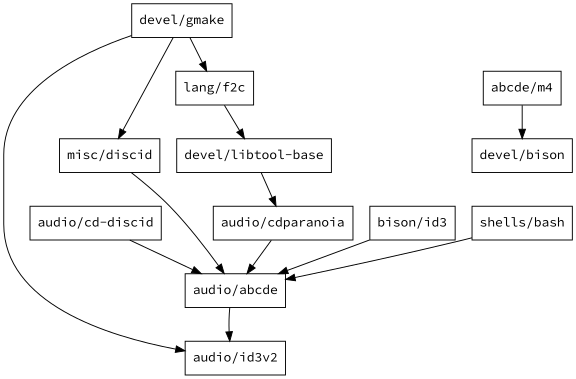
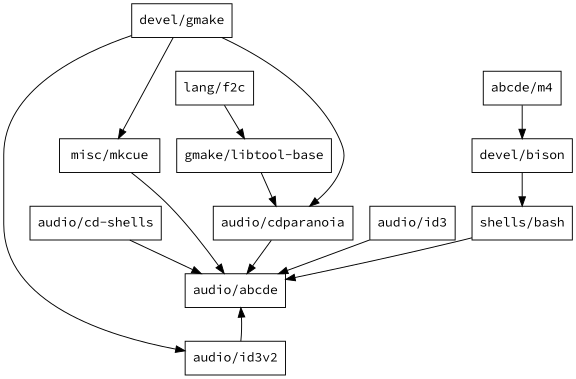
(196, 50) -> (315, 103)
(110, 156) -> (110, 156)
(254, 156) -> (254, 156)
none -> (522, 185)
(96, 223) -> (96, 223)
(412, 223) -> (412, 223)
(229, 320) -> (242, 329)
